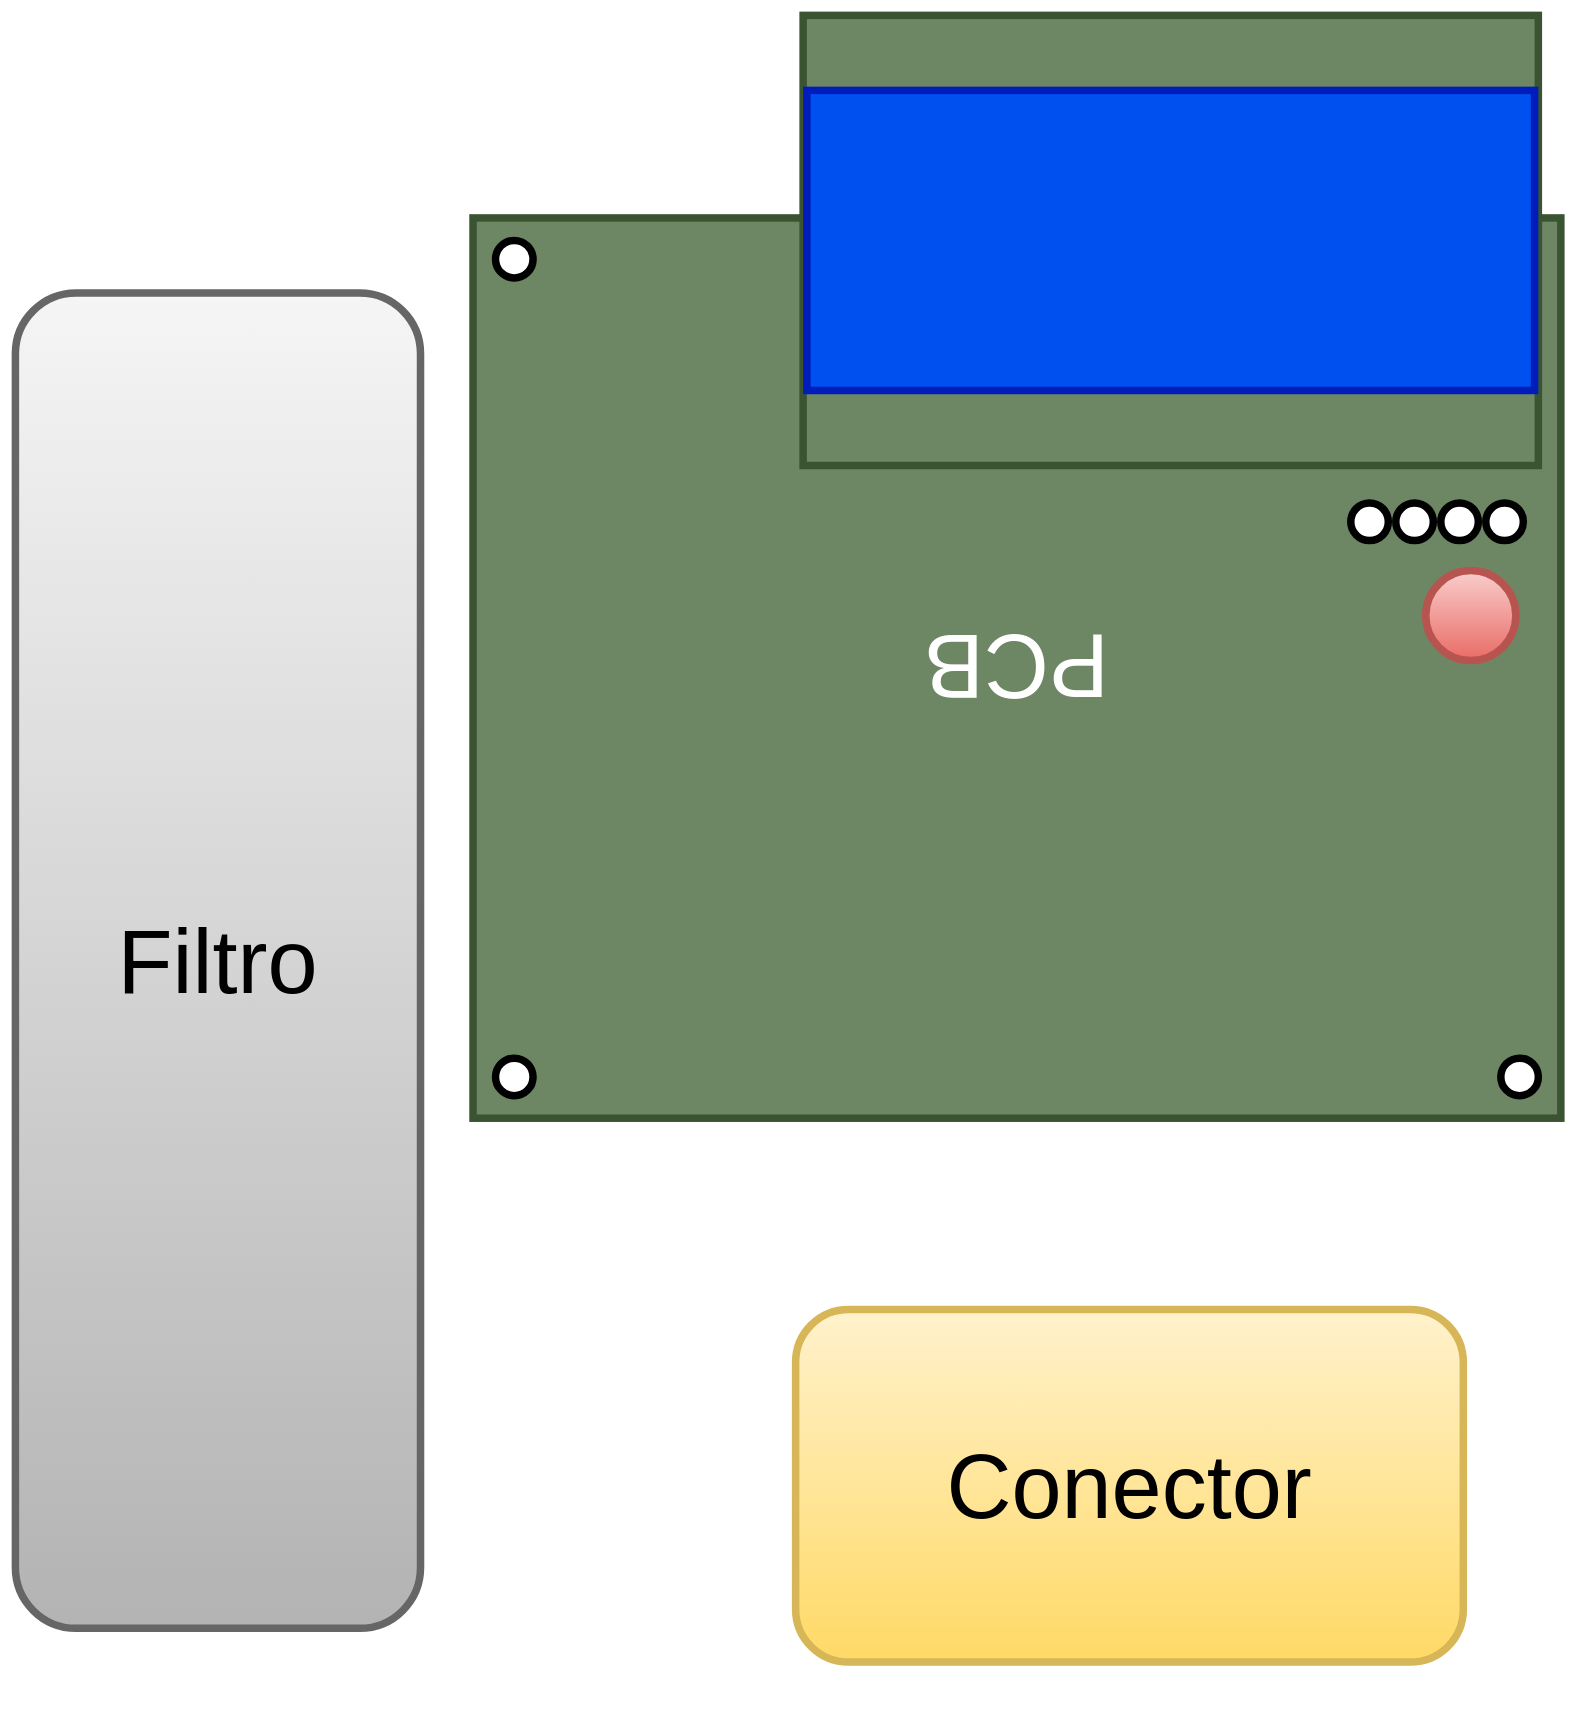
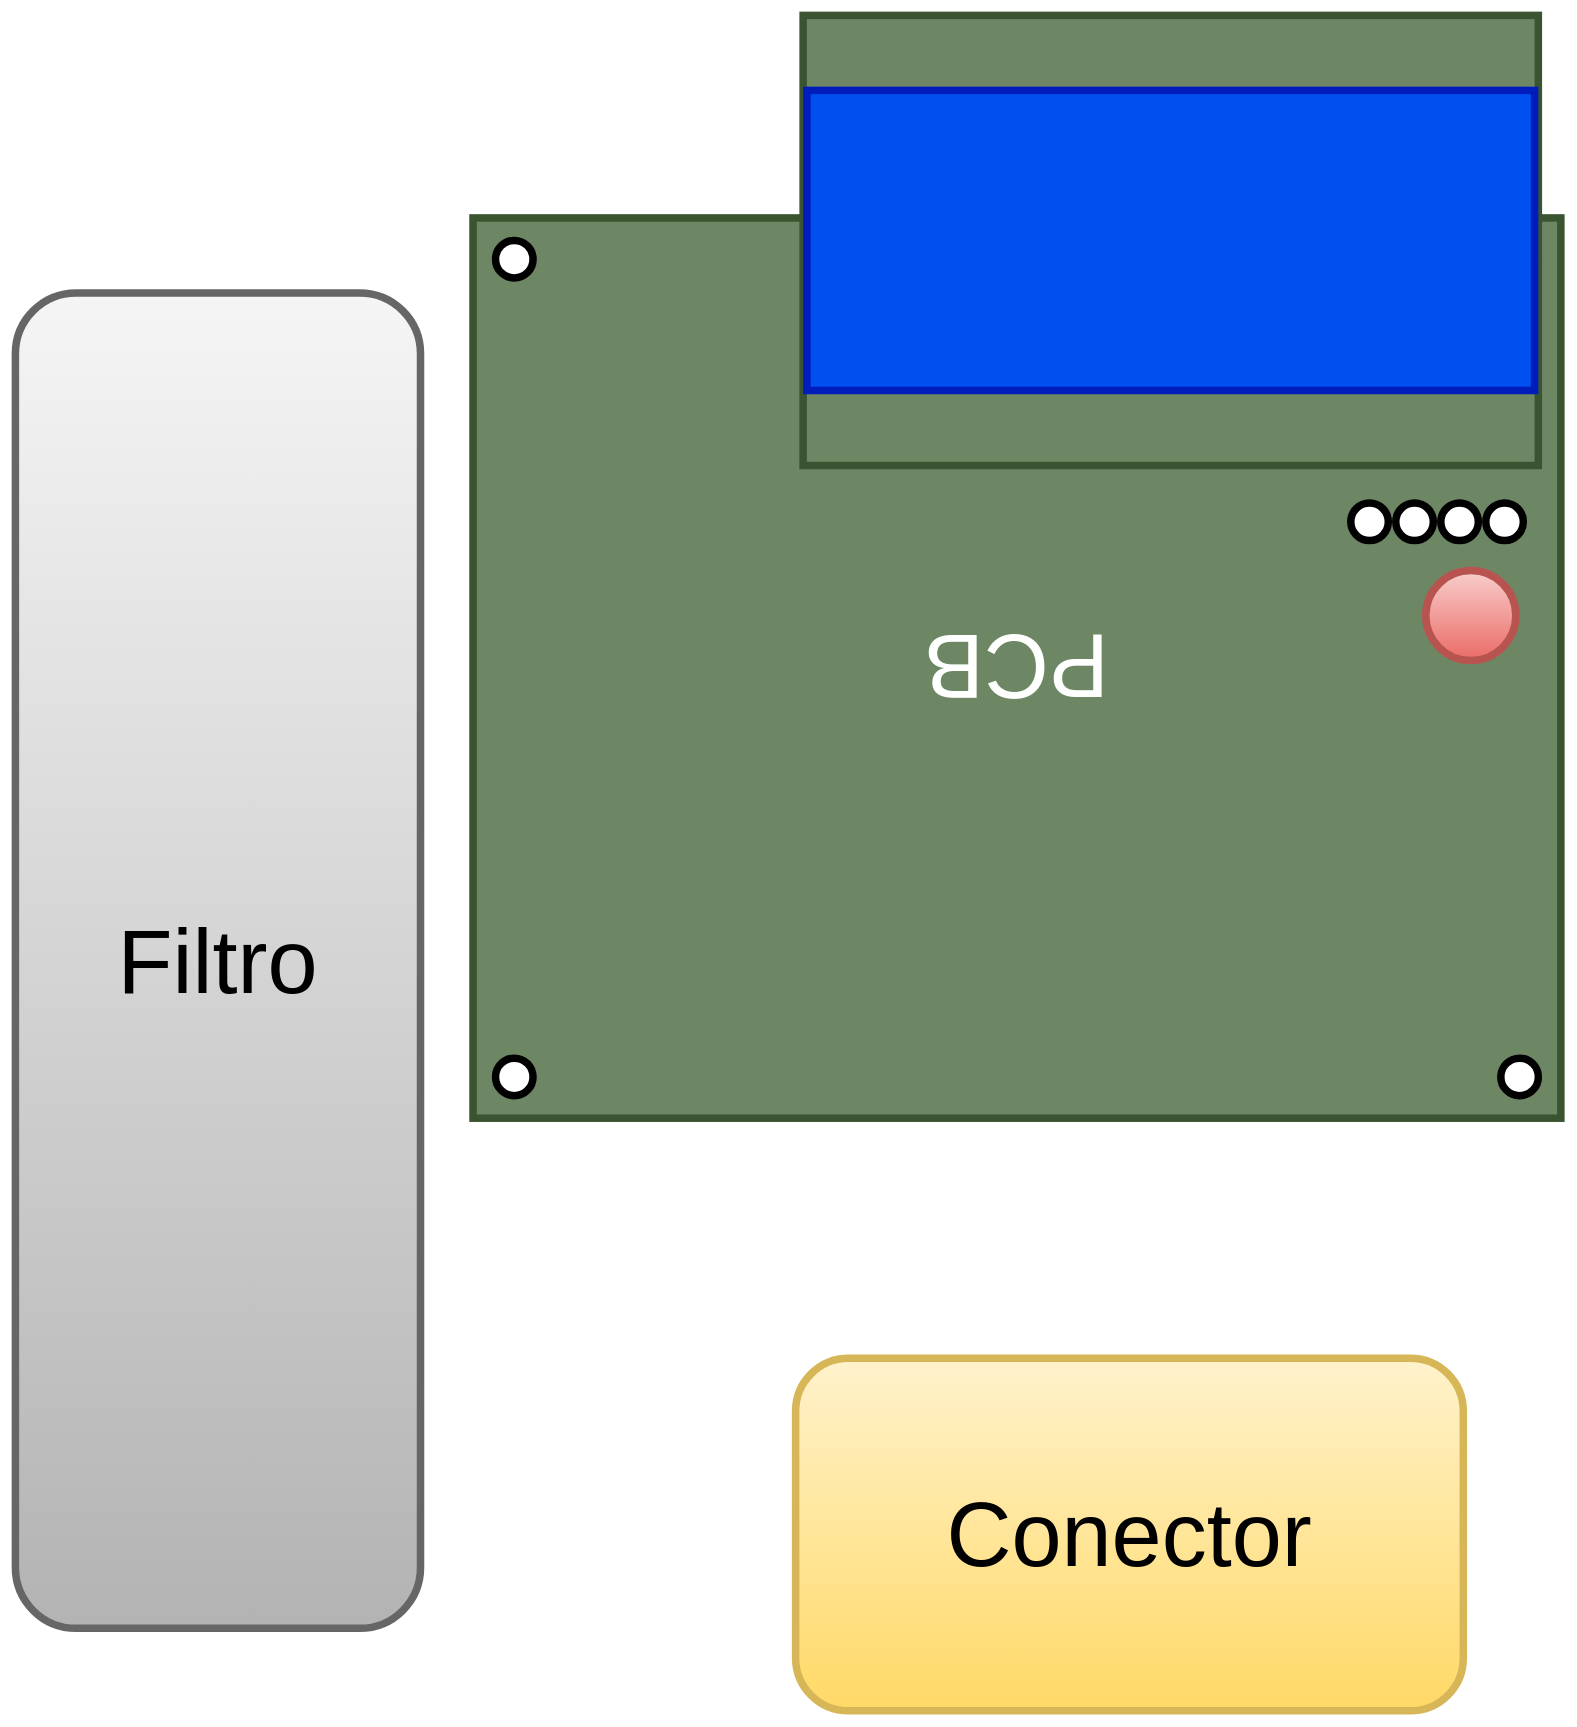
(1129, 1485) -> (1129, 1534)
